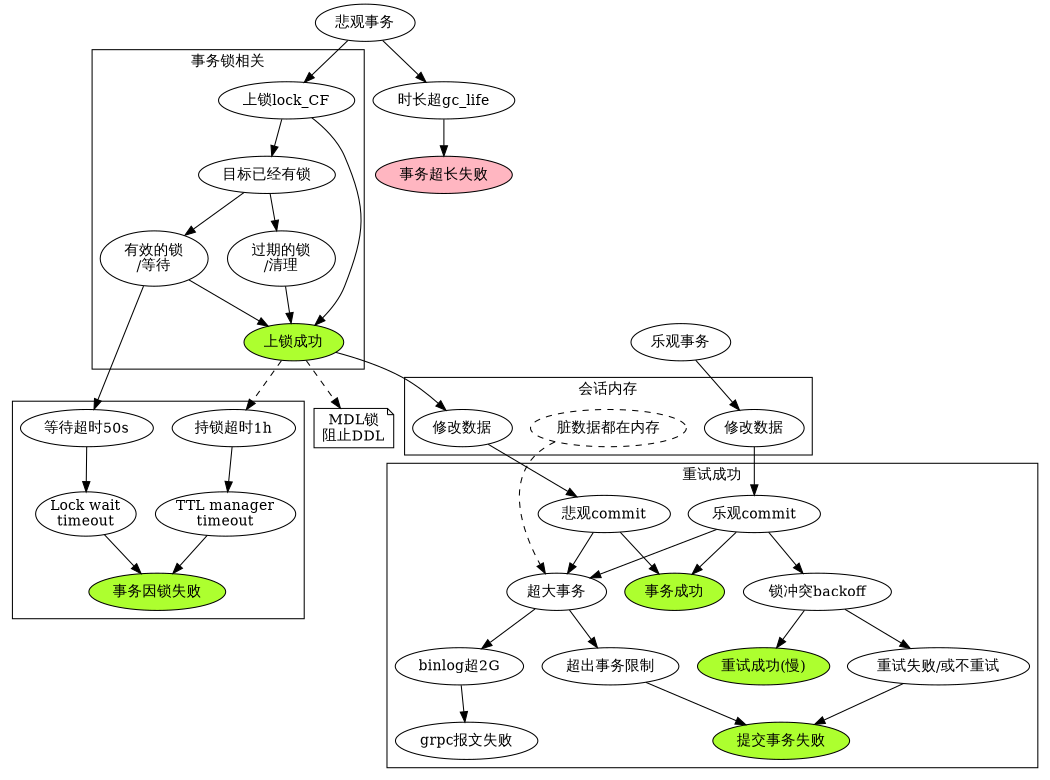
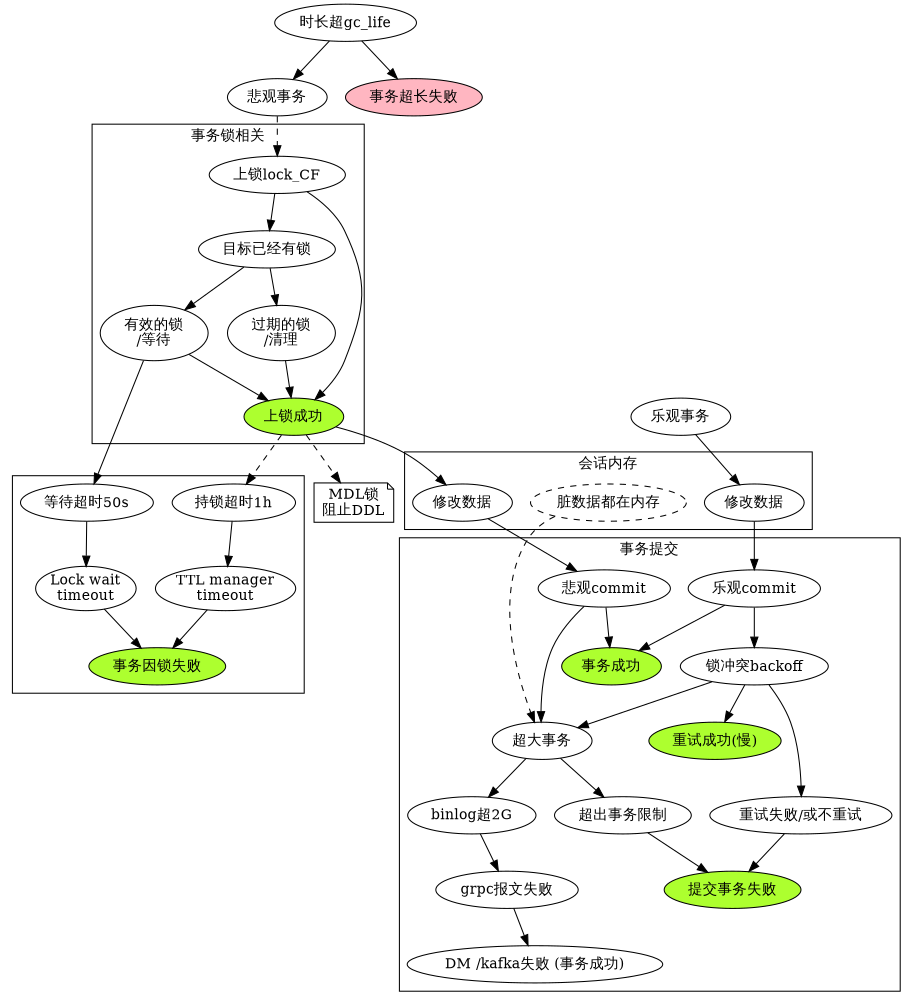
(330, 58) -> (277, 131)
(400, 58) -> (315, 56)
(712, 475) -> (650, 550)
(658, 552) -> (650, 703)
none -> (535, 964)
